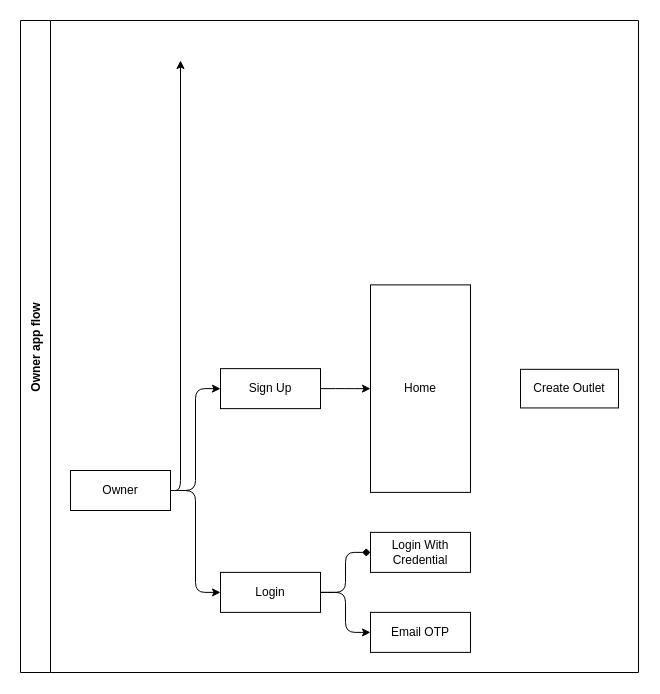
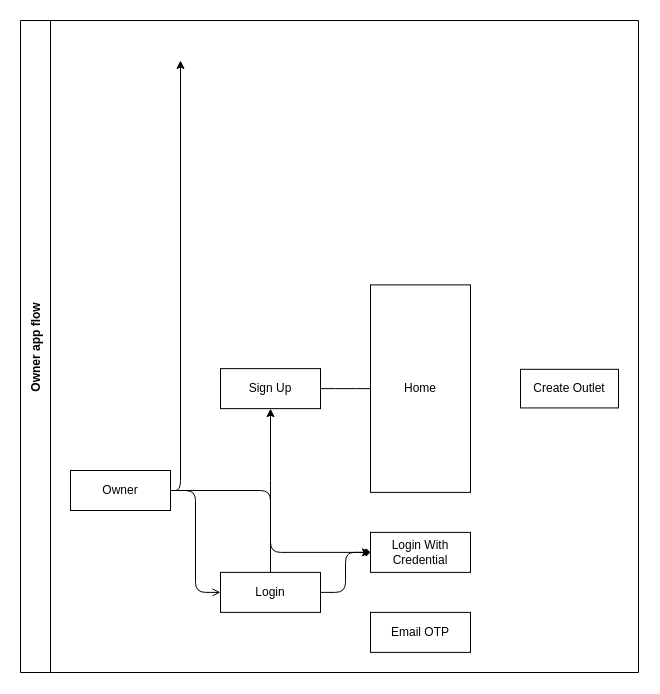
(362, 389) -> (365, 389)
(196, 433) -> (229, 491)
(212, 592) -> (214, 592)
(346, 617) -> (271, 454)
